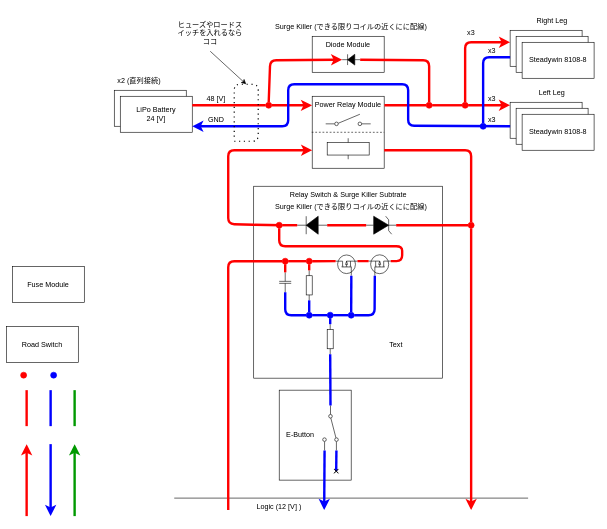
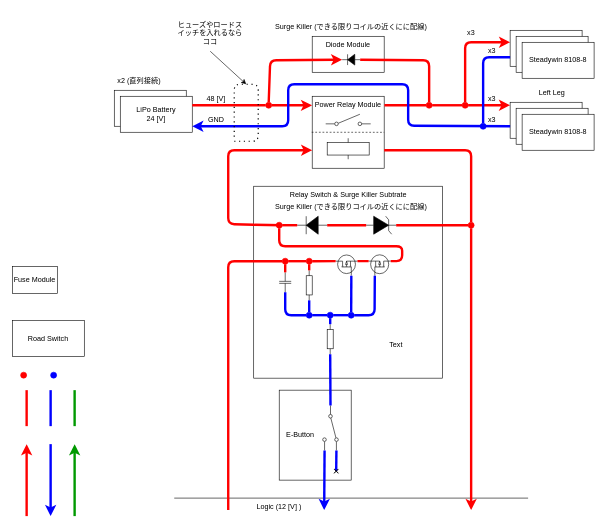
(552, 21) -> none
(48, 285) -> (35, 280)
(42, 345) -> (48, 339)
